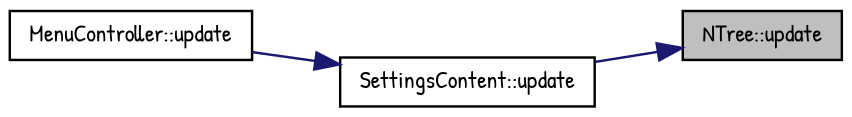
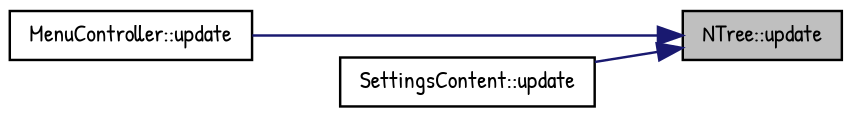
(284, 57) -> (455, 35)
